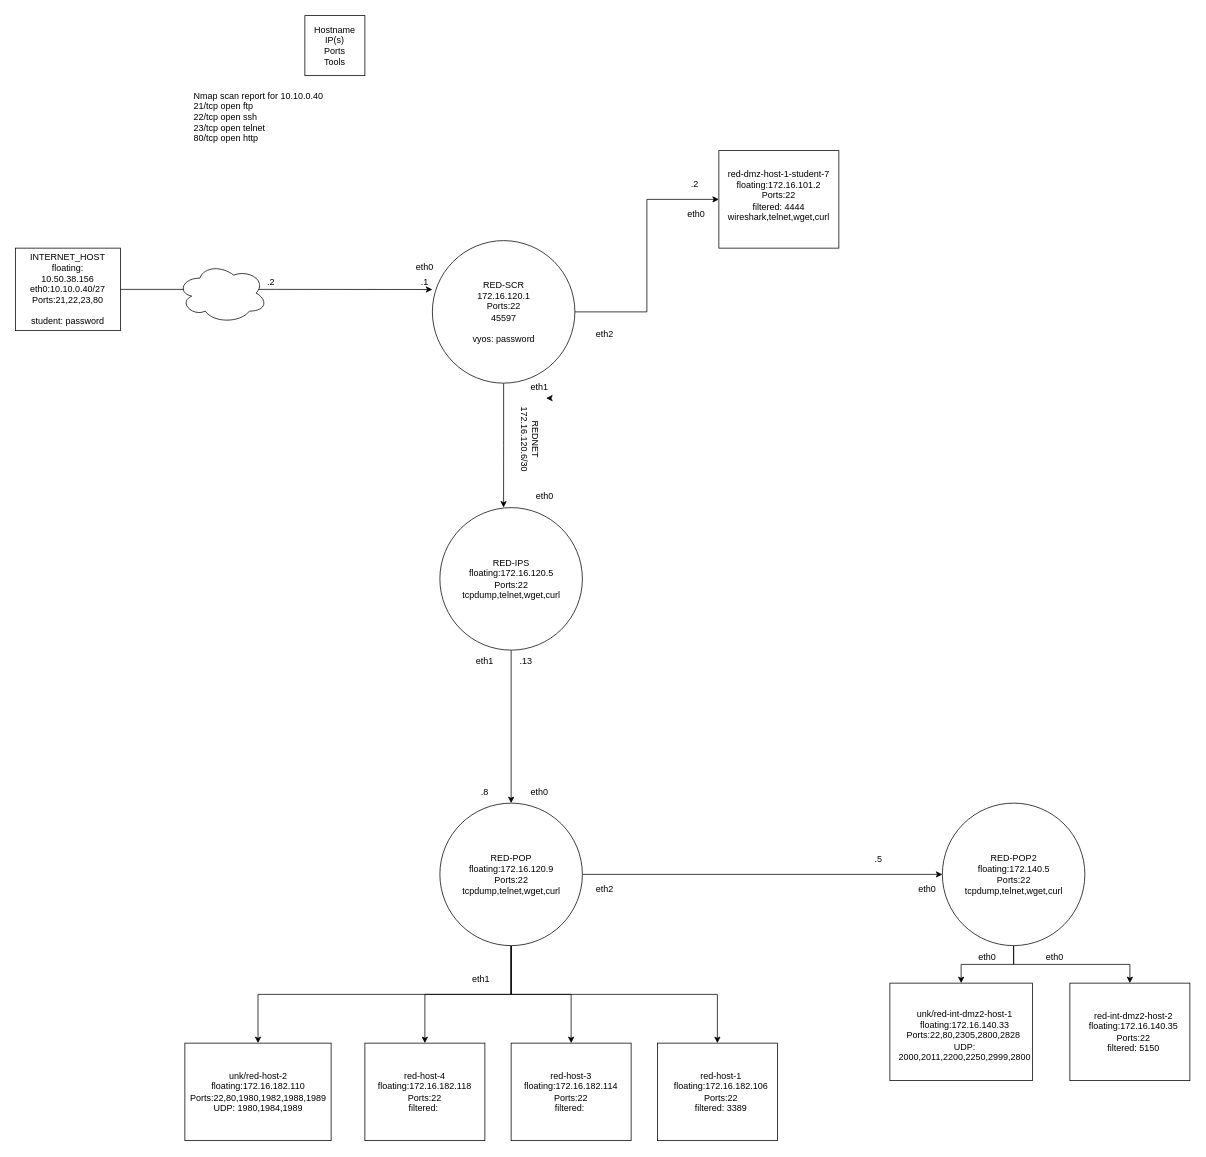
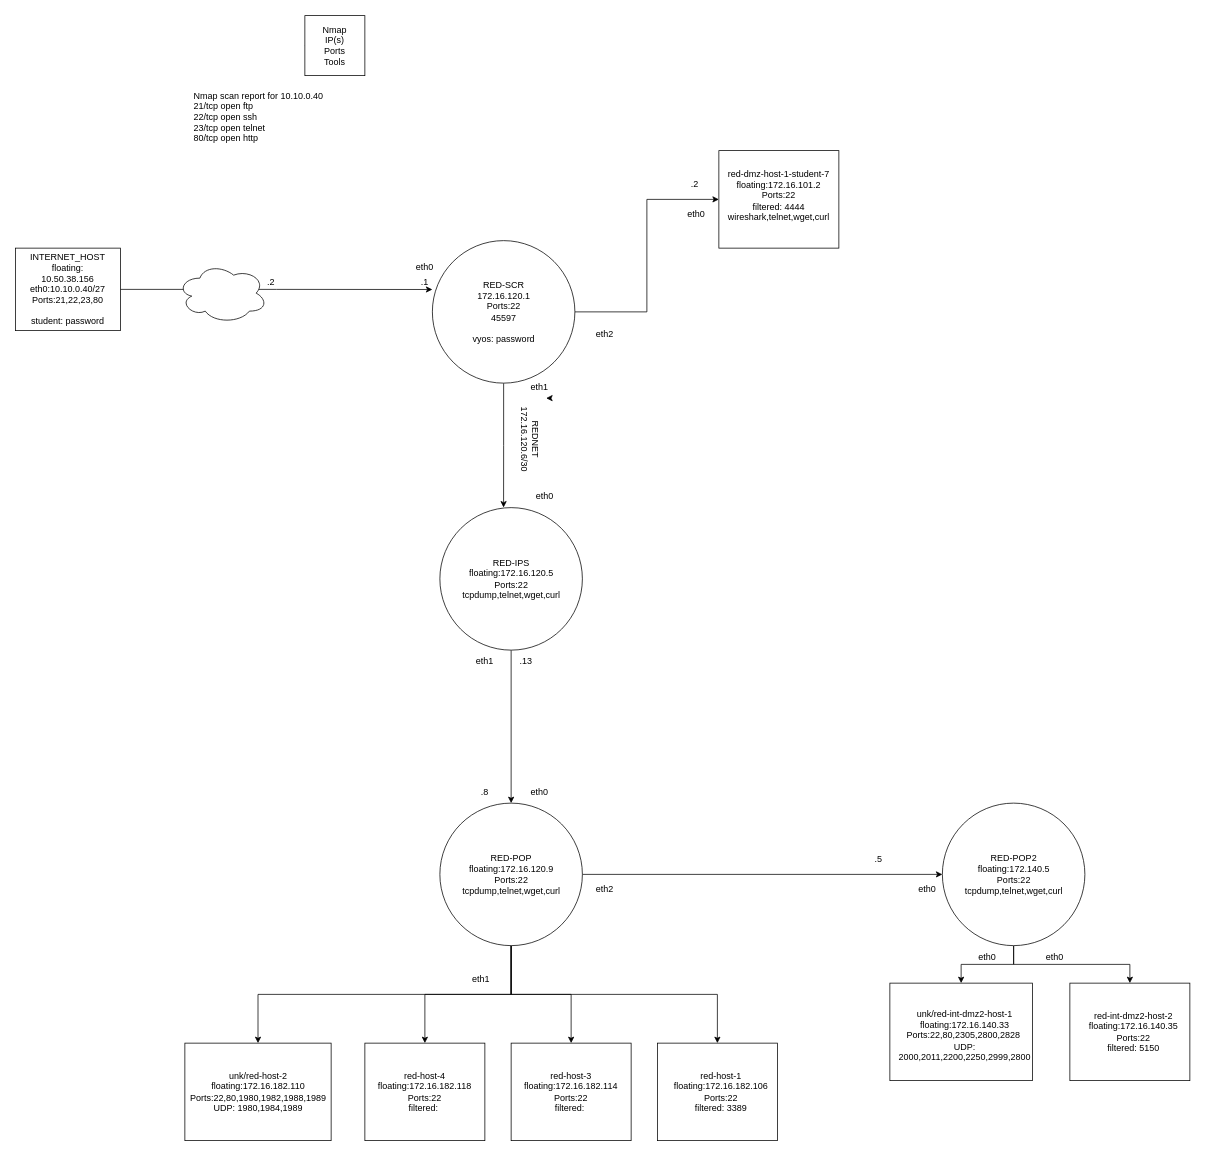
(335, 45) -> (335, 45)
